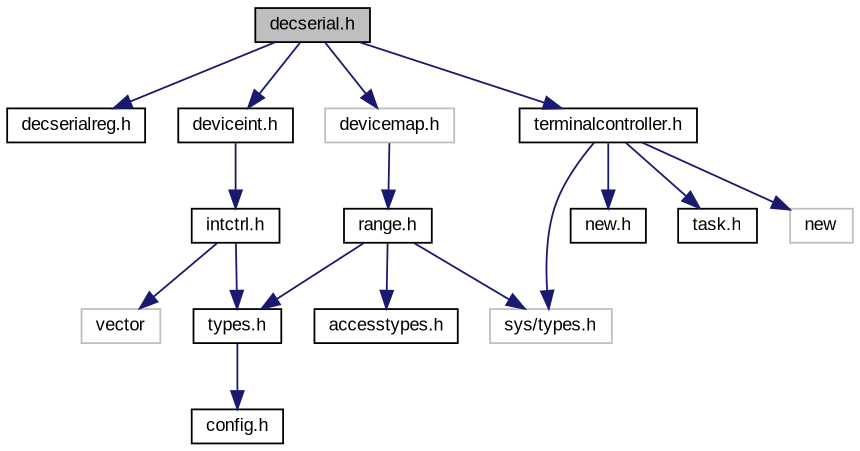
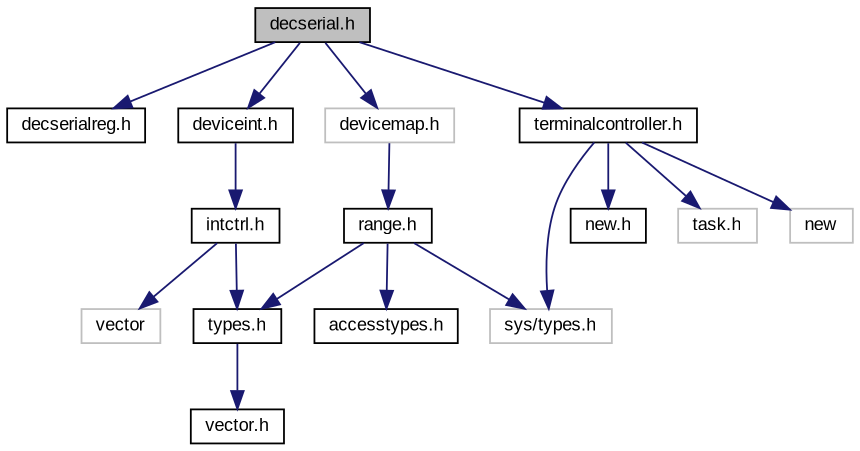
(718, 226) -> (718, 226)
(237, 426) -> (237, 426)
